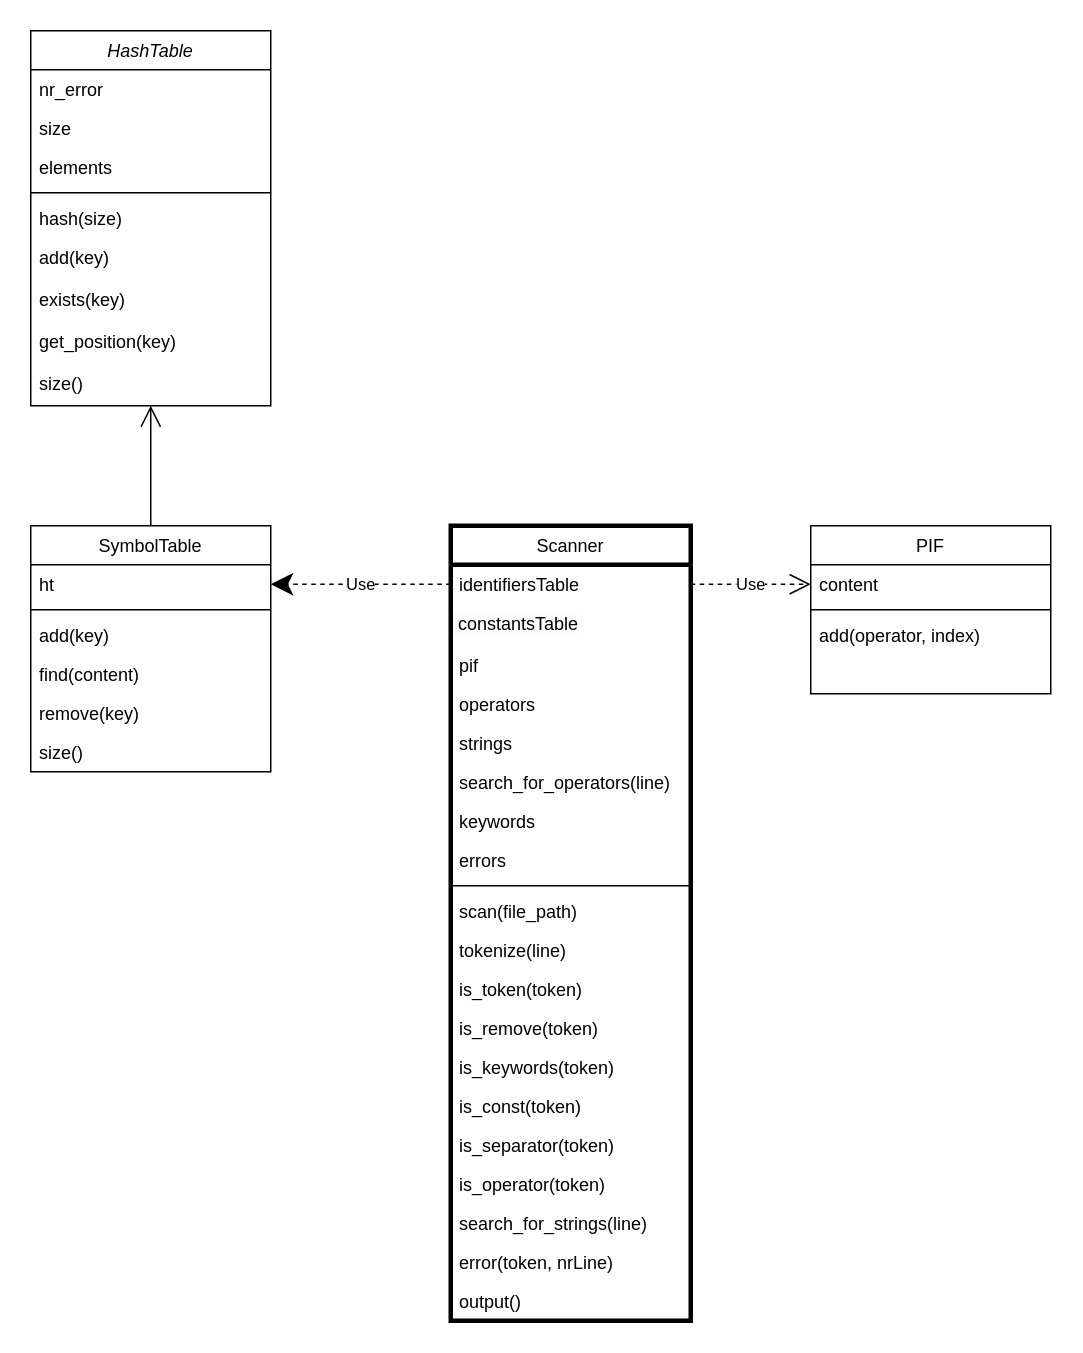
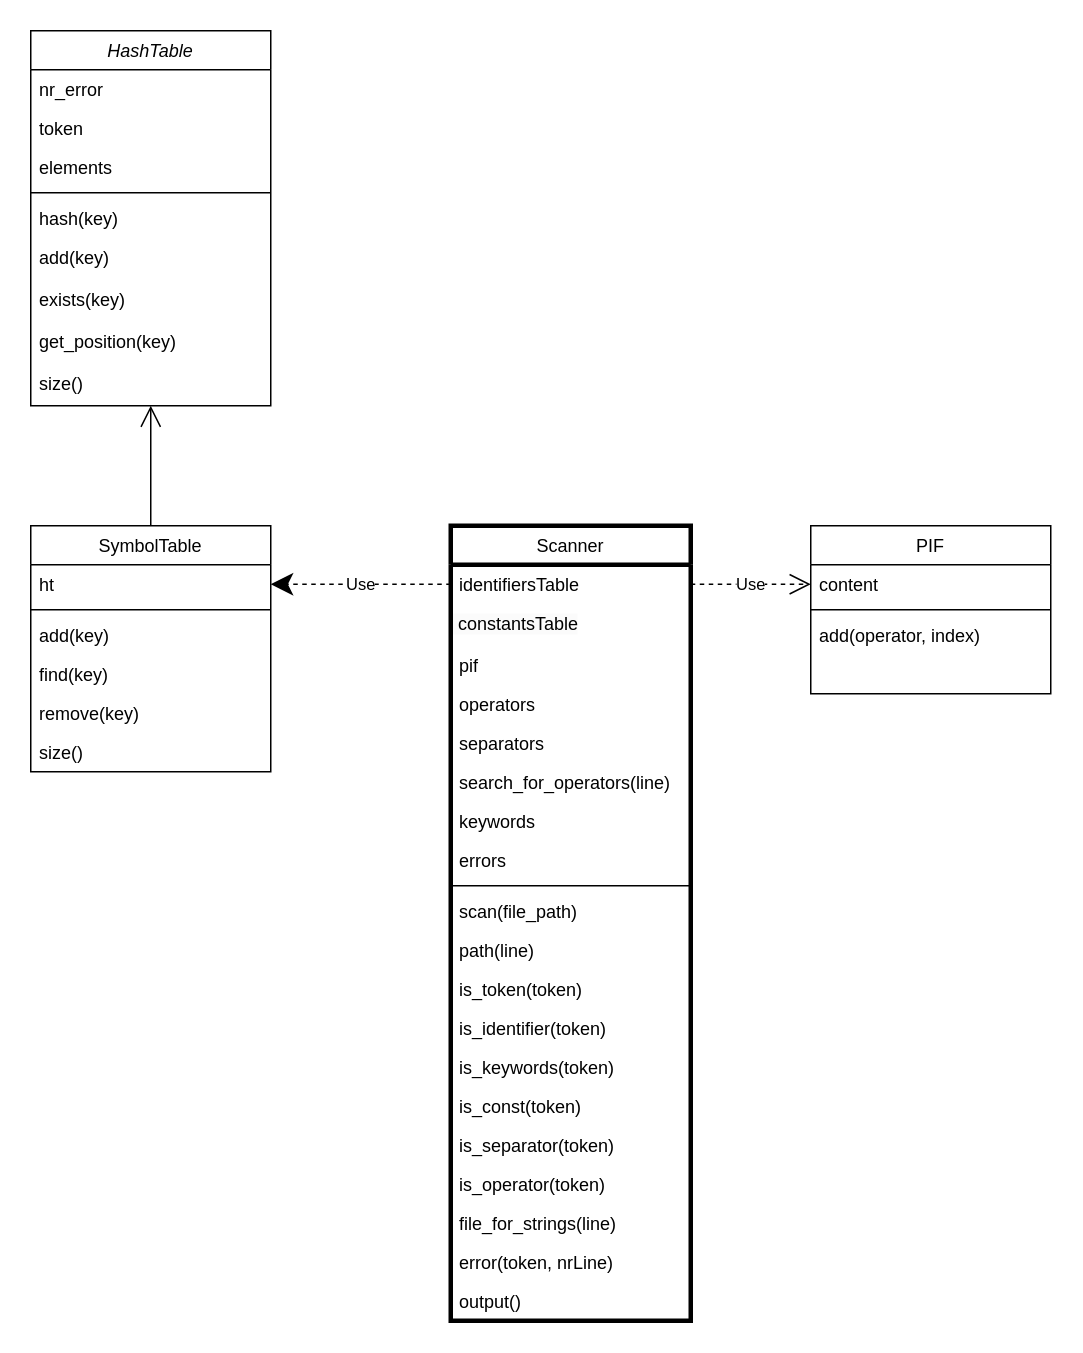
(57, 129) -> (64, 129)
(87, 219) -> (84, 219)
(102, 675) -> (82, 675)
(492, 744) -> (509, 744)
(523, 951) -> (505, 951)
(537, 1029) -> (550, 1029)
(573, 1224) -> (558, 1224)
